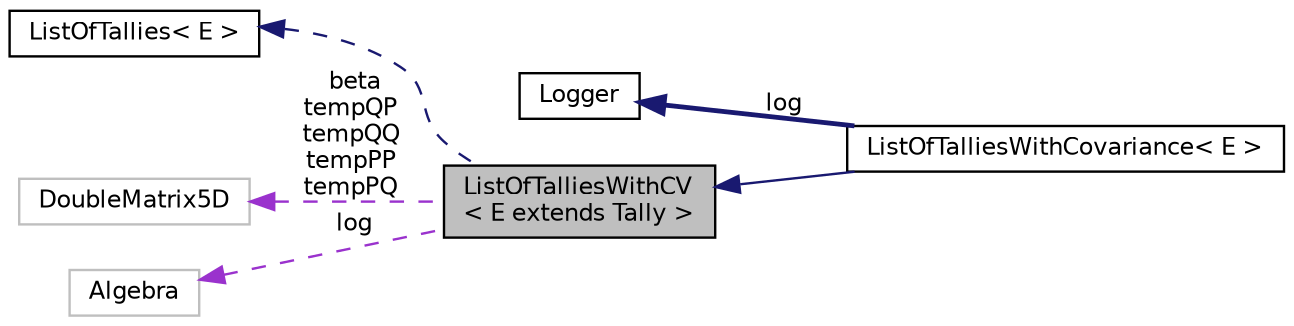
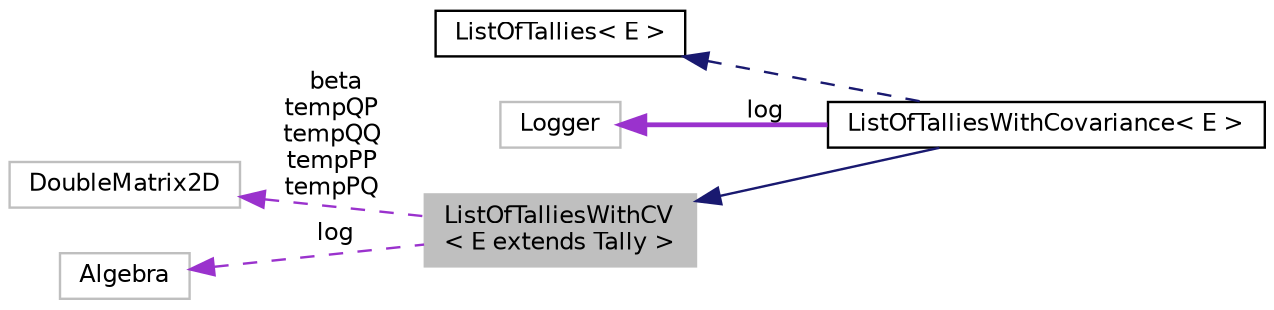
(403, 69) -> (815, 81)
(580, 96) -> (560, 125)
(759, 115) -> (736, 125)
(134, 202) -> (125, 185)
(580, 202) -> (560, 230)
